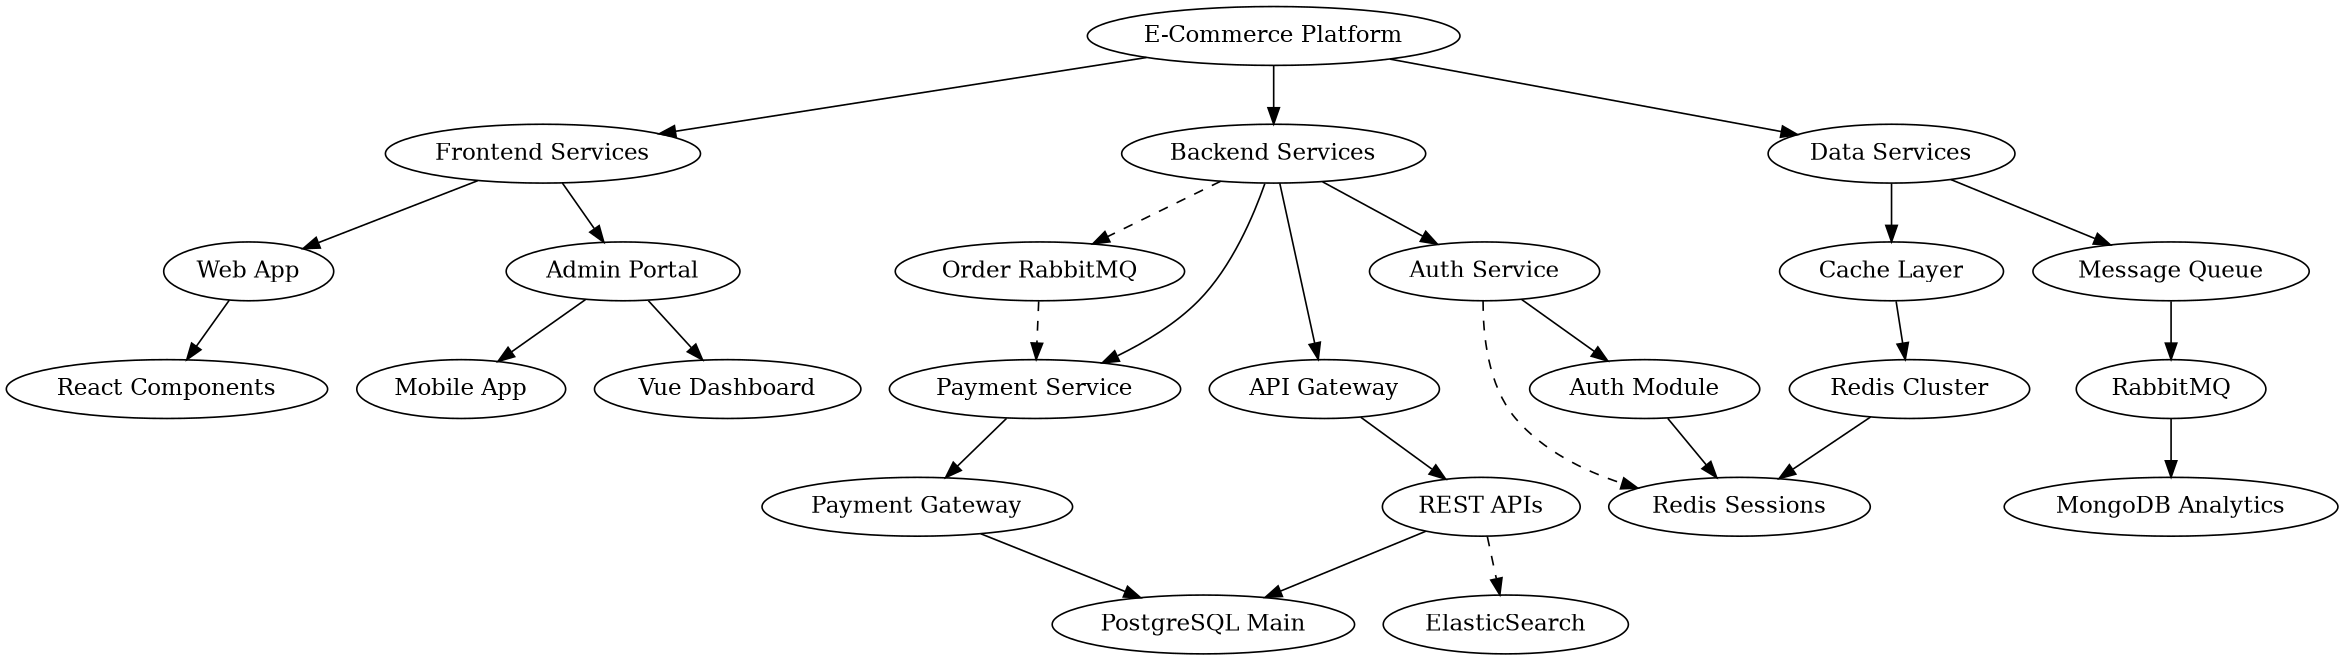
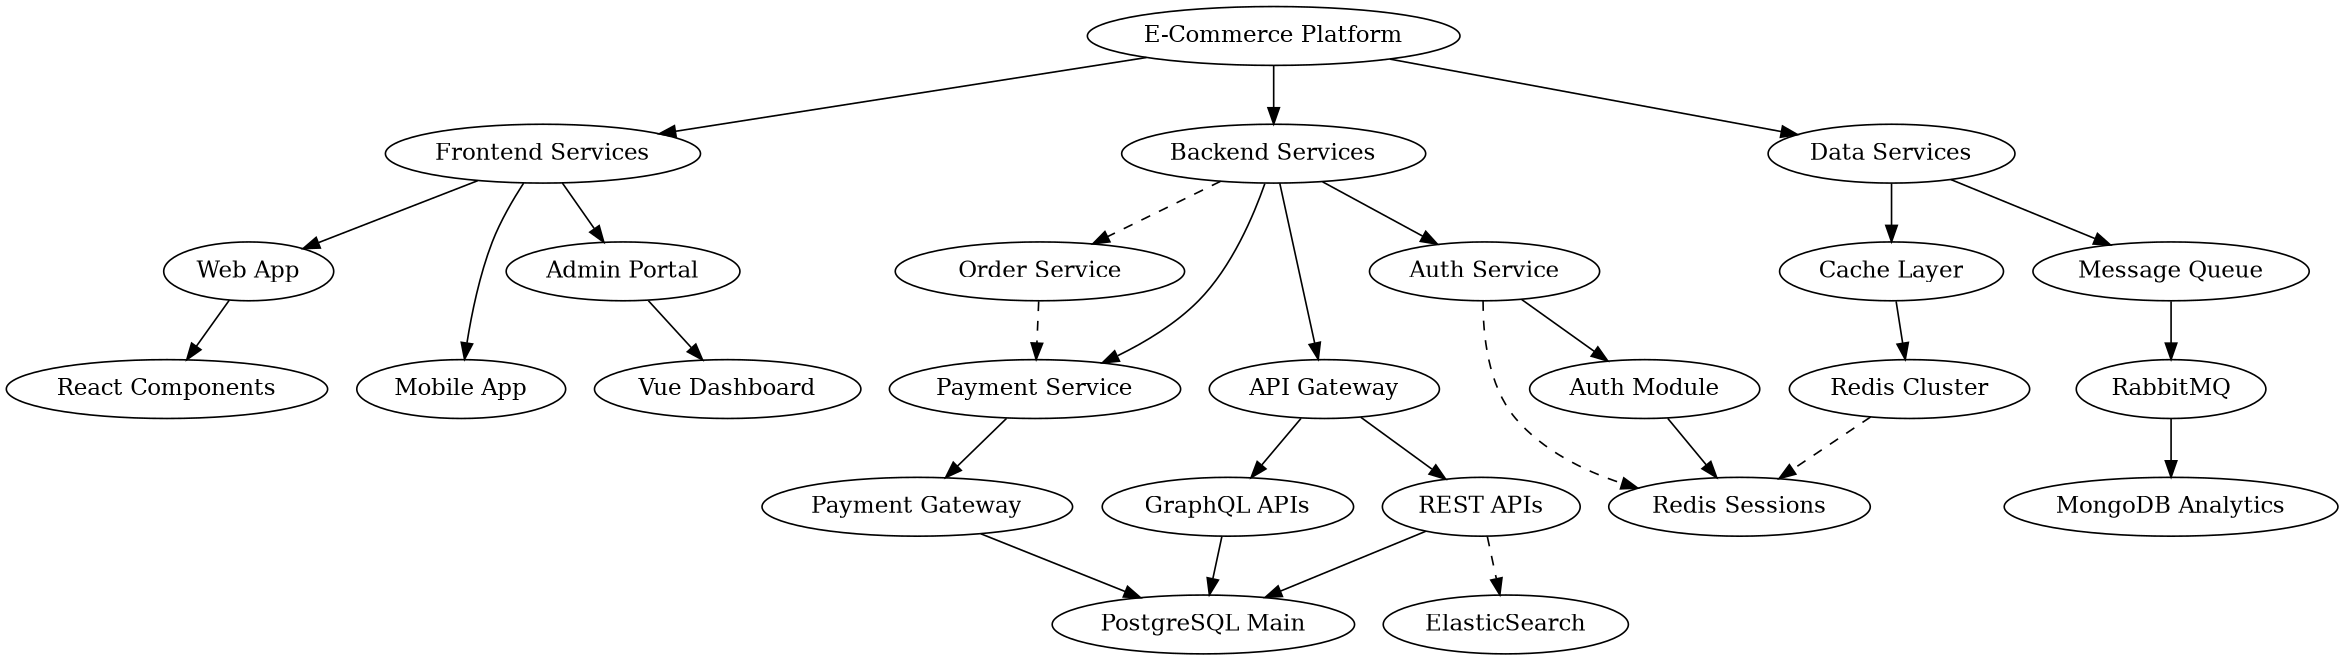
(1040, 271) -> (1040, 271)
(549, 326) -> (486, 260)
(1832, 443) -> (1832, 443)
none -> (1228, 507)
